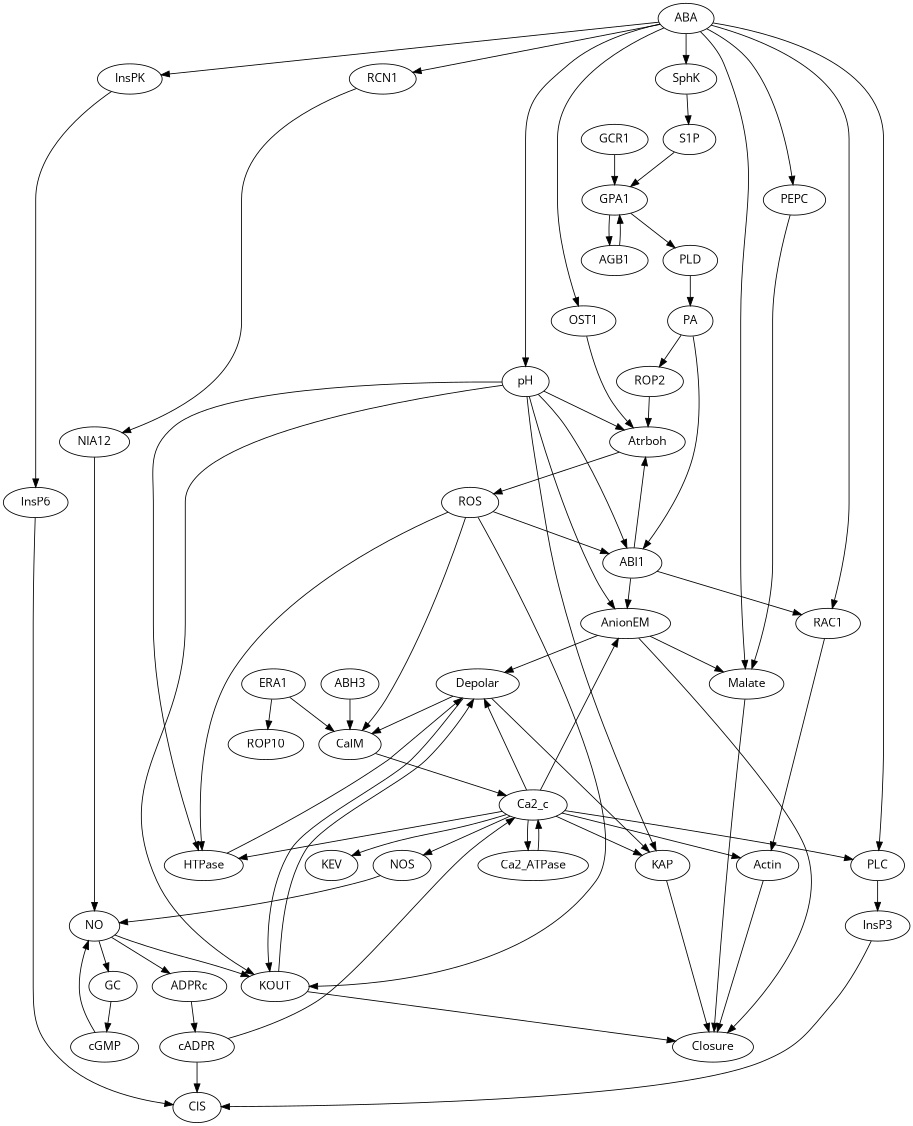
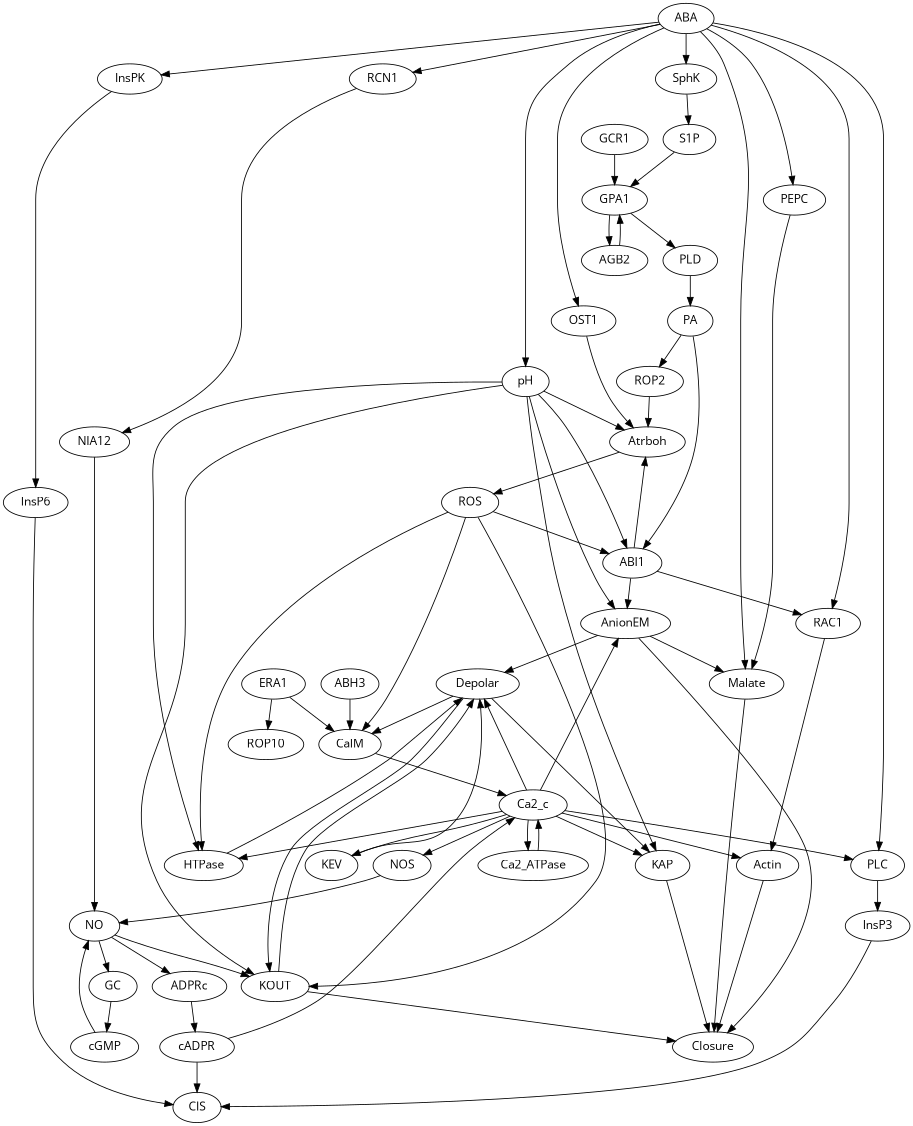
(615, 260) -> (615, 260)
none -> (461, 813)
